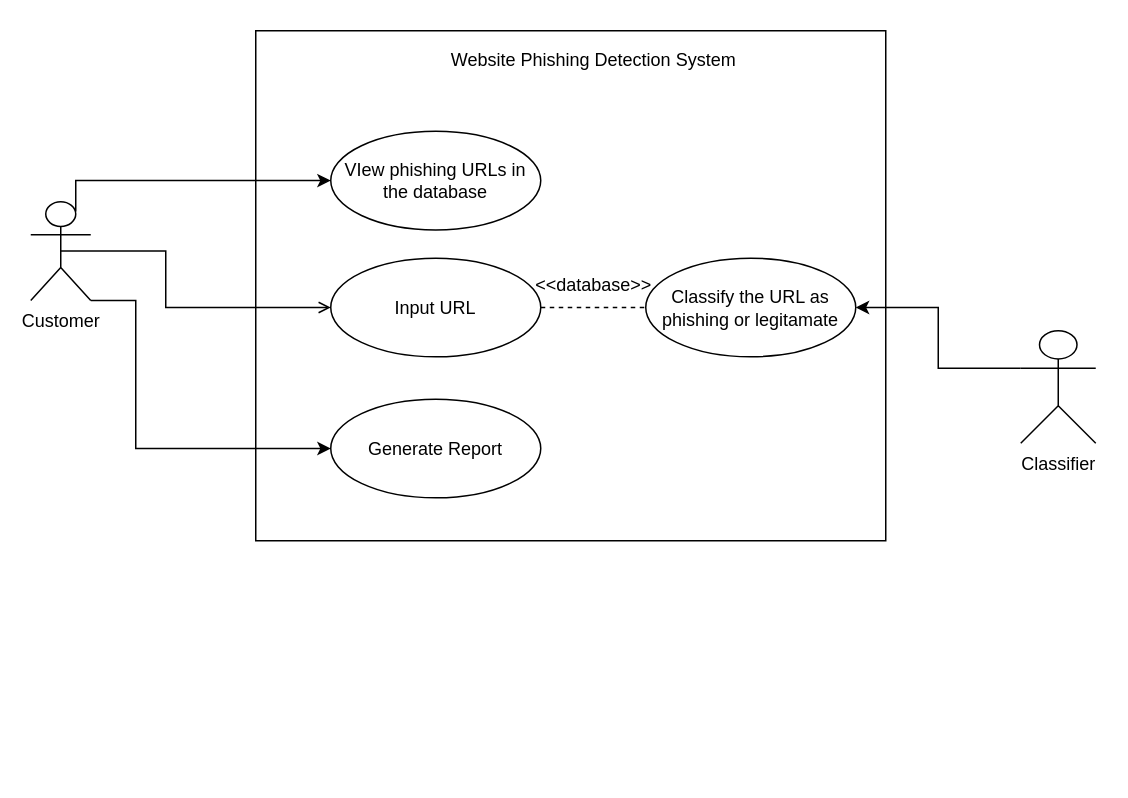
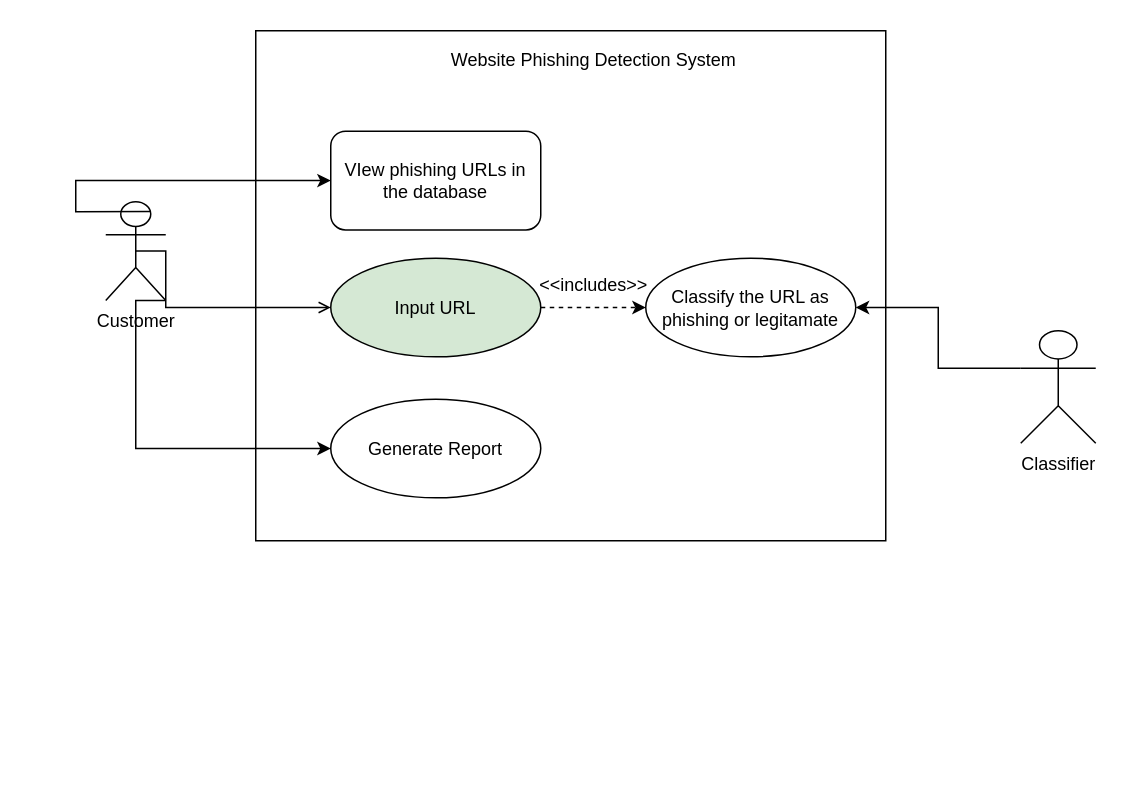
(436, 181) -> (436, 181)
(61, 251) -> (136, 251)
(594, 286) -> (594, 286)
(436, 308) -> (436, 308)
(639, 308) -> (634, 308)
